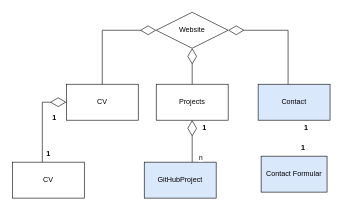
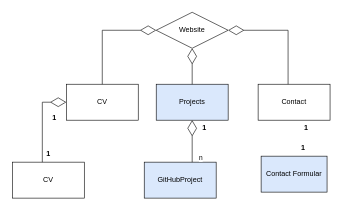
(192, 102) -> (192, 102)
(294, 102) -> (294, 102)
